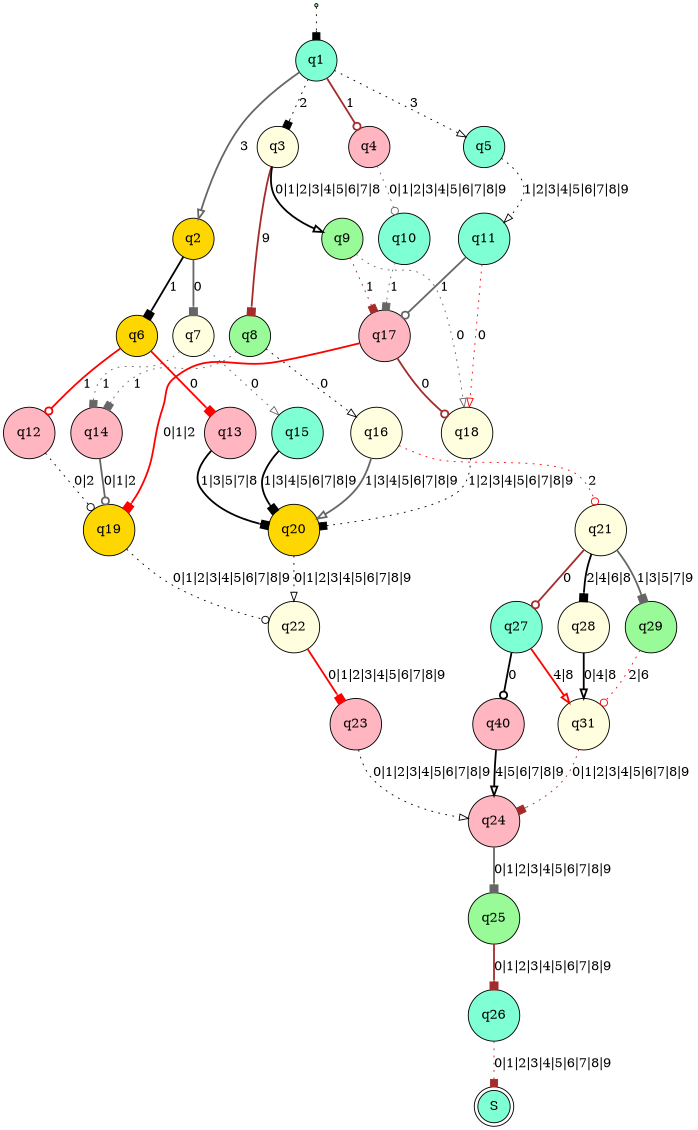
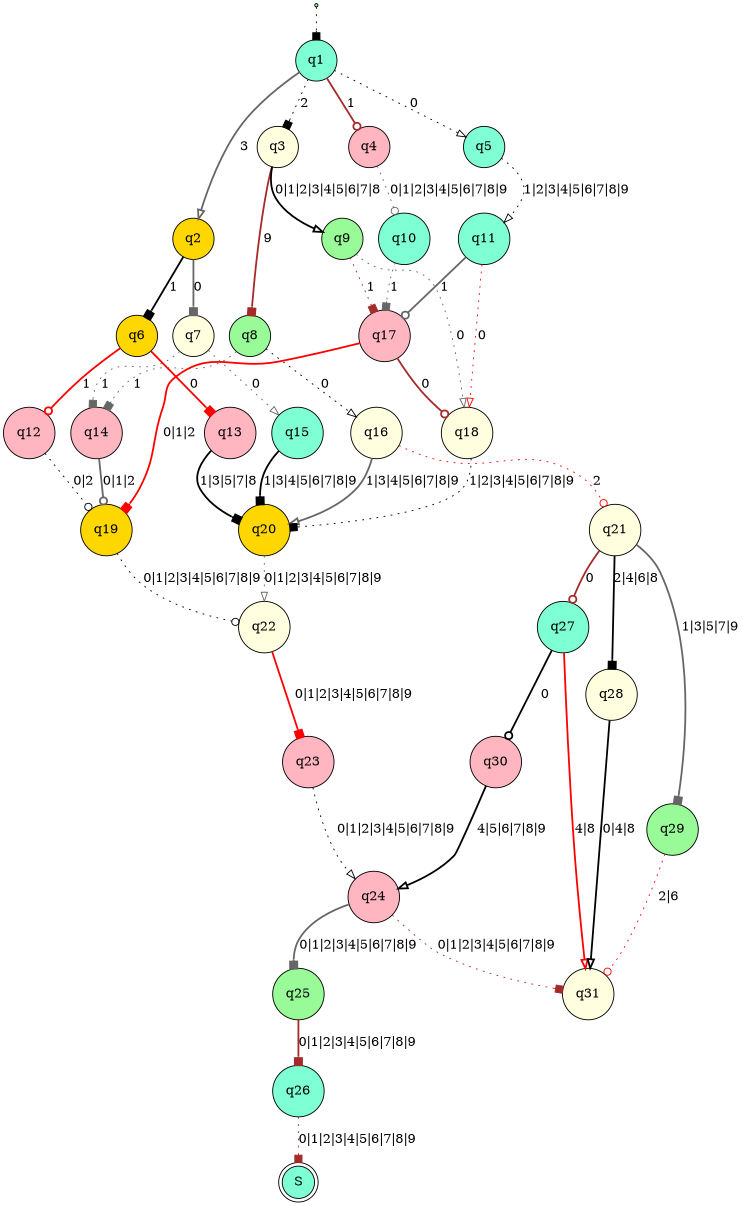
(414, 104) -> (414, 104)
(294, 574) -> (264, 574)
(498, 724) -> (496, 762)
(559, 784) -> (467, 965)
